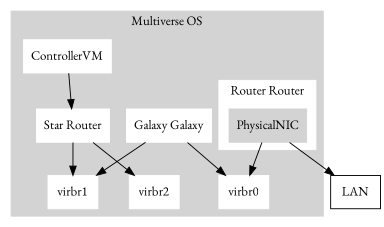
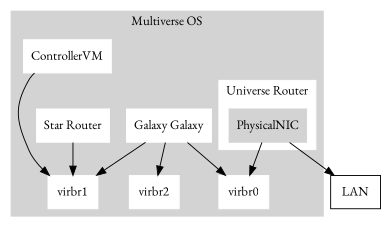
(70, 86) -> (19, 122)
(267, 91) -> (267, 91)
(110, 156) -> (163, 154)
